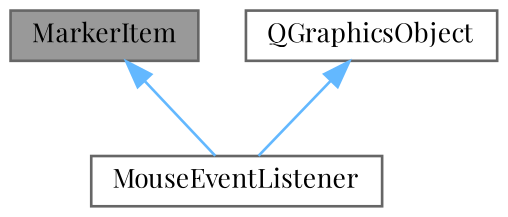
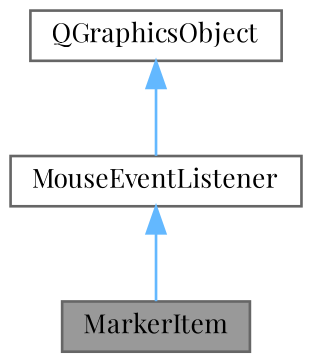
(180, 119) -> (156, 267)
